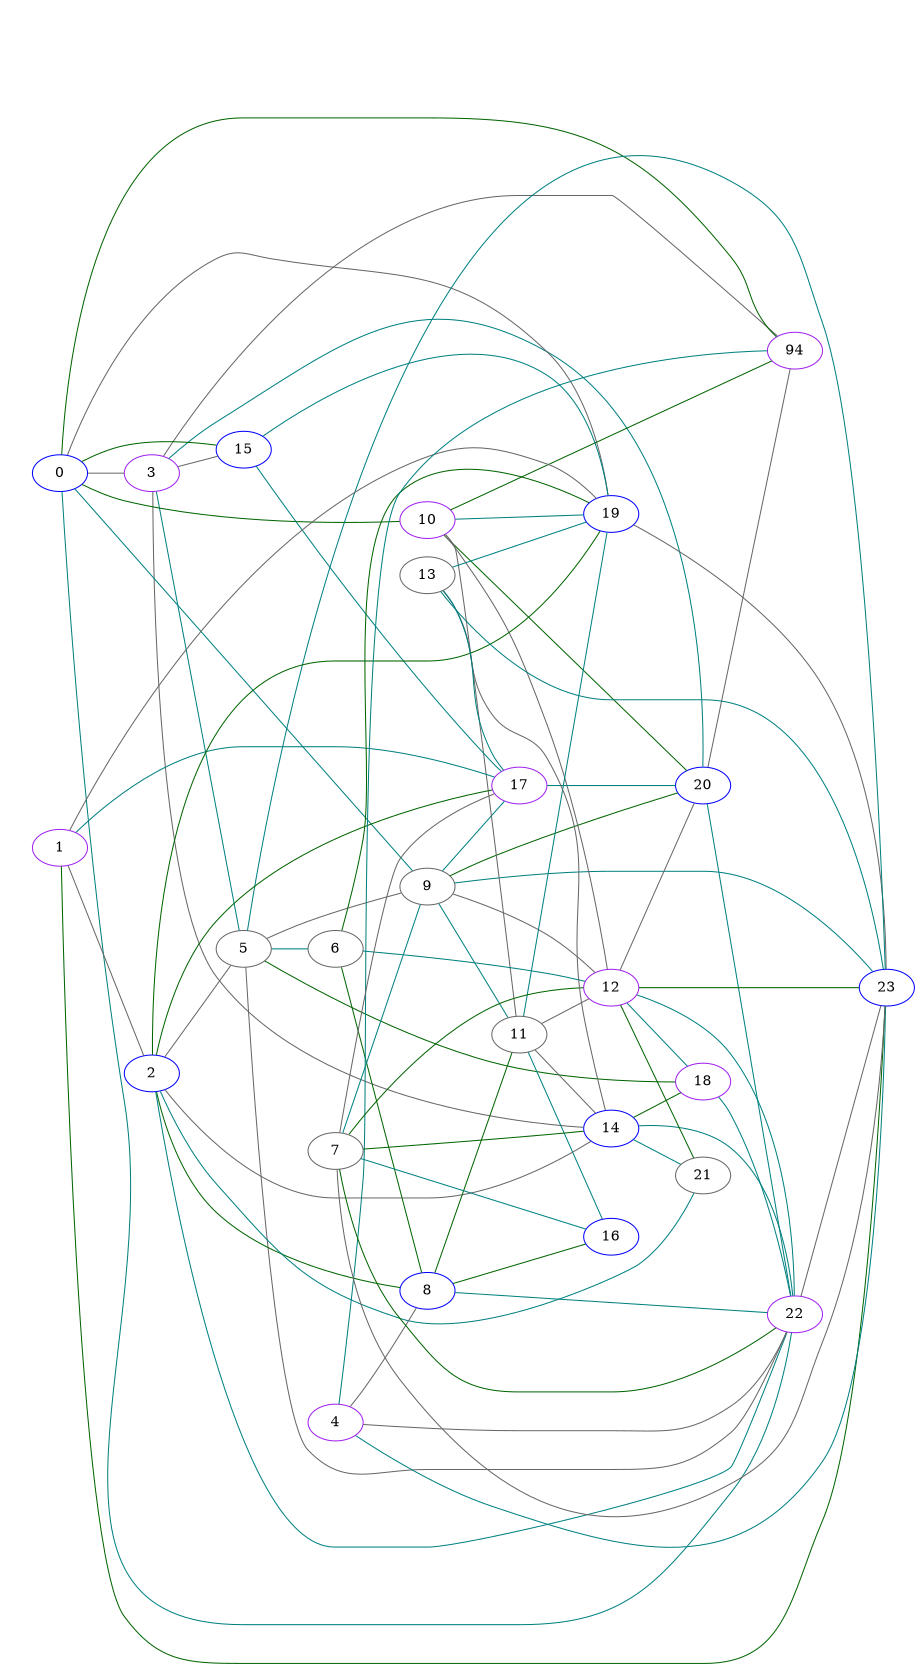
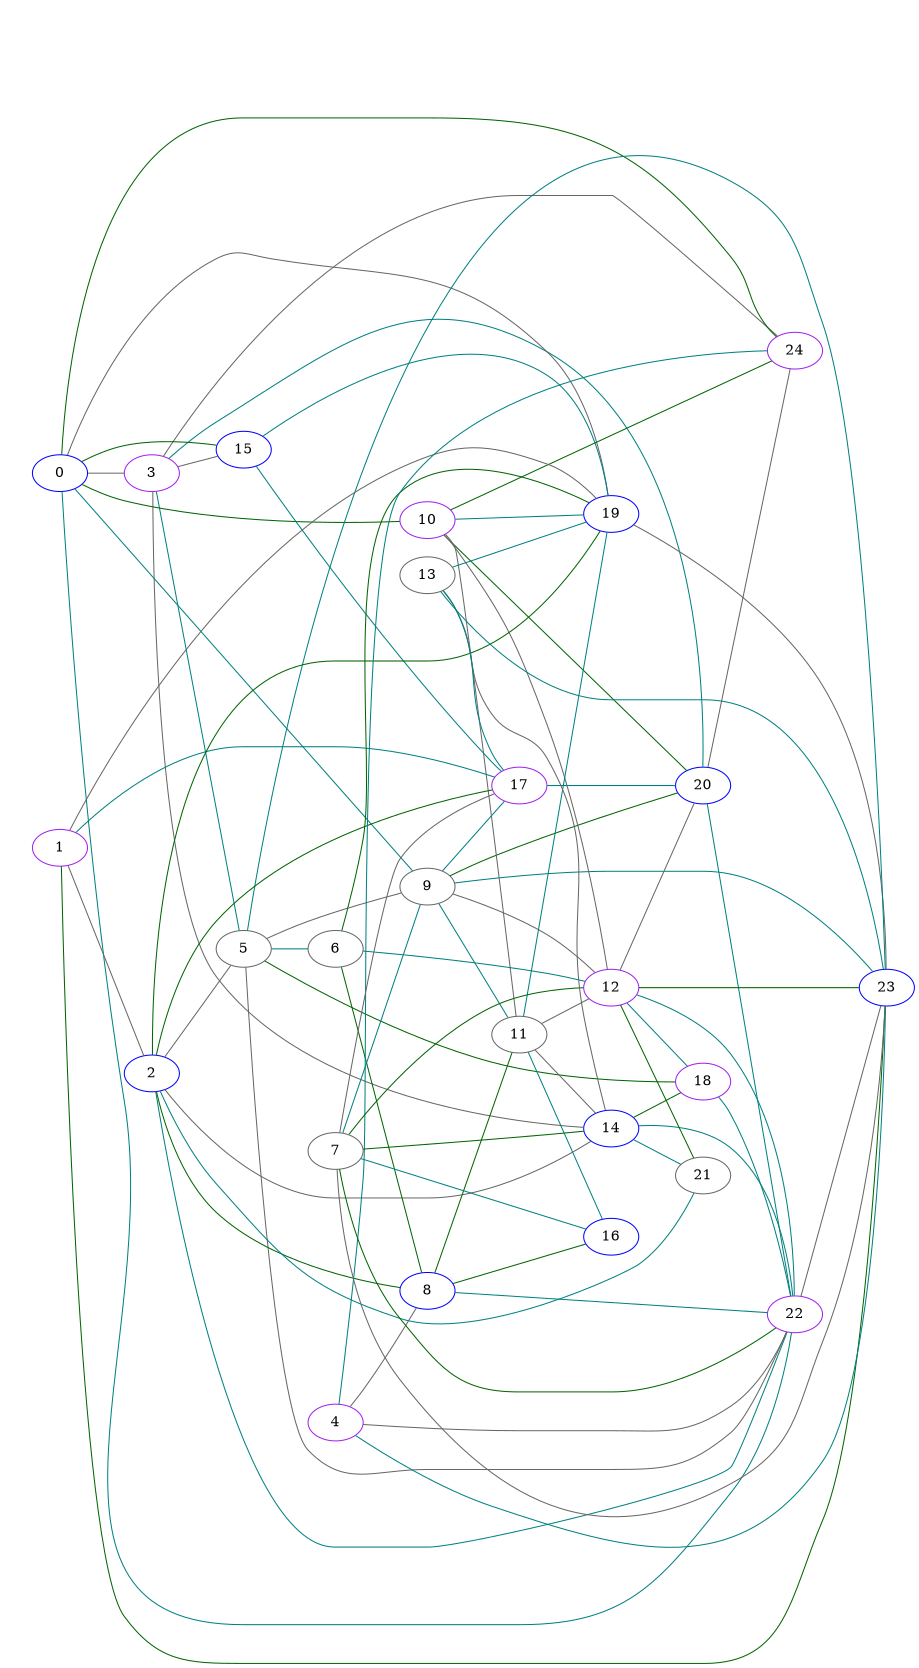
(795, 351) -> (795, 351)
